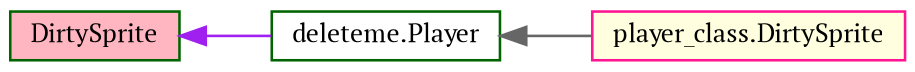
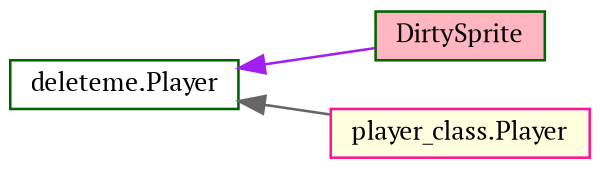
(239, 36) -> (320, 56)
(749, 36) -> (460, 133)
